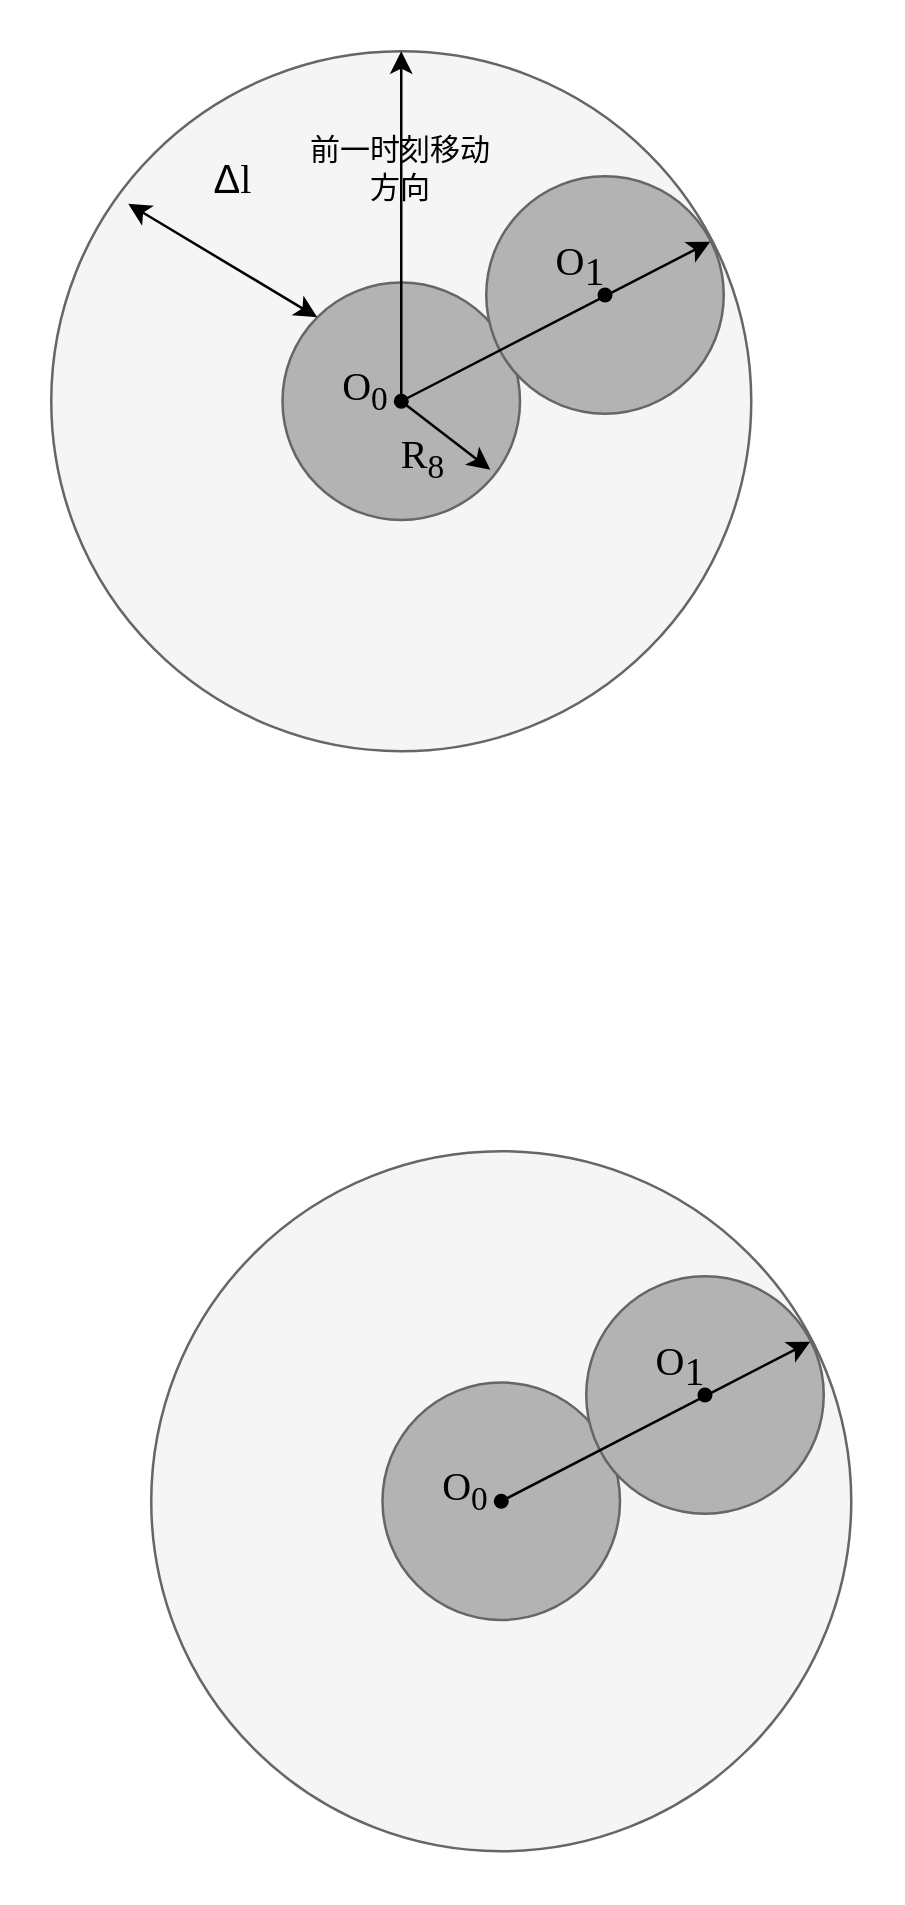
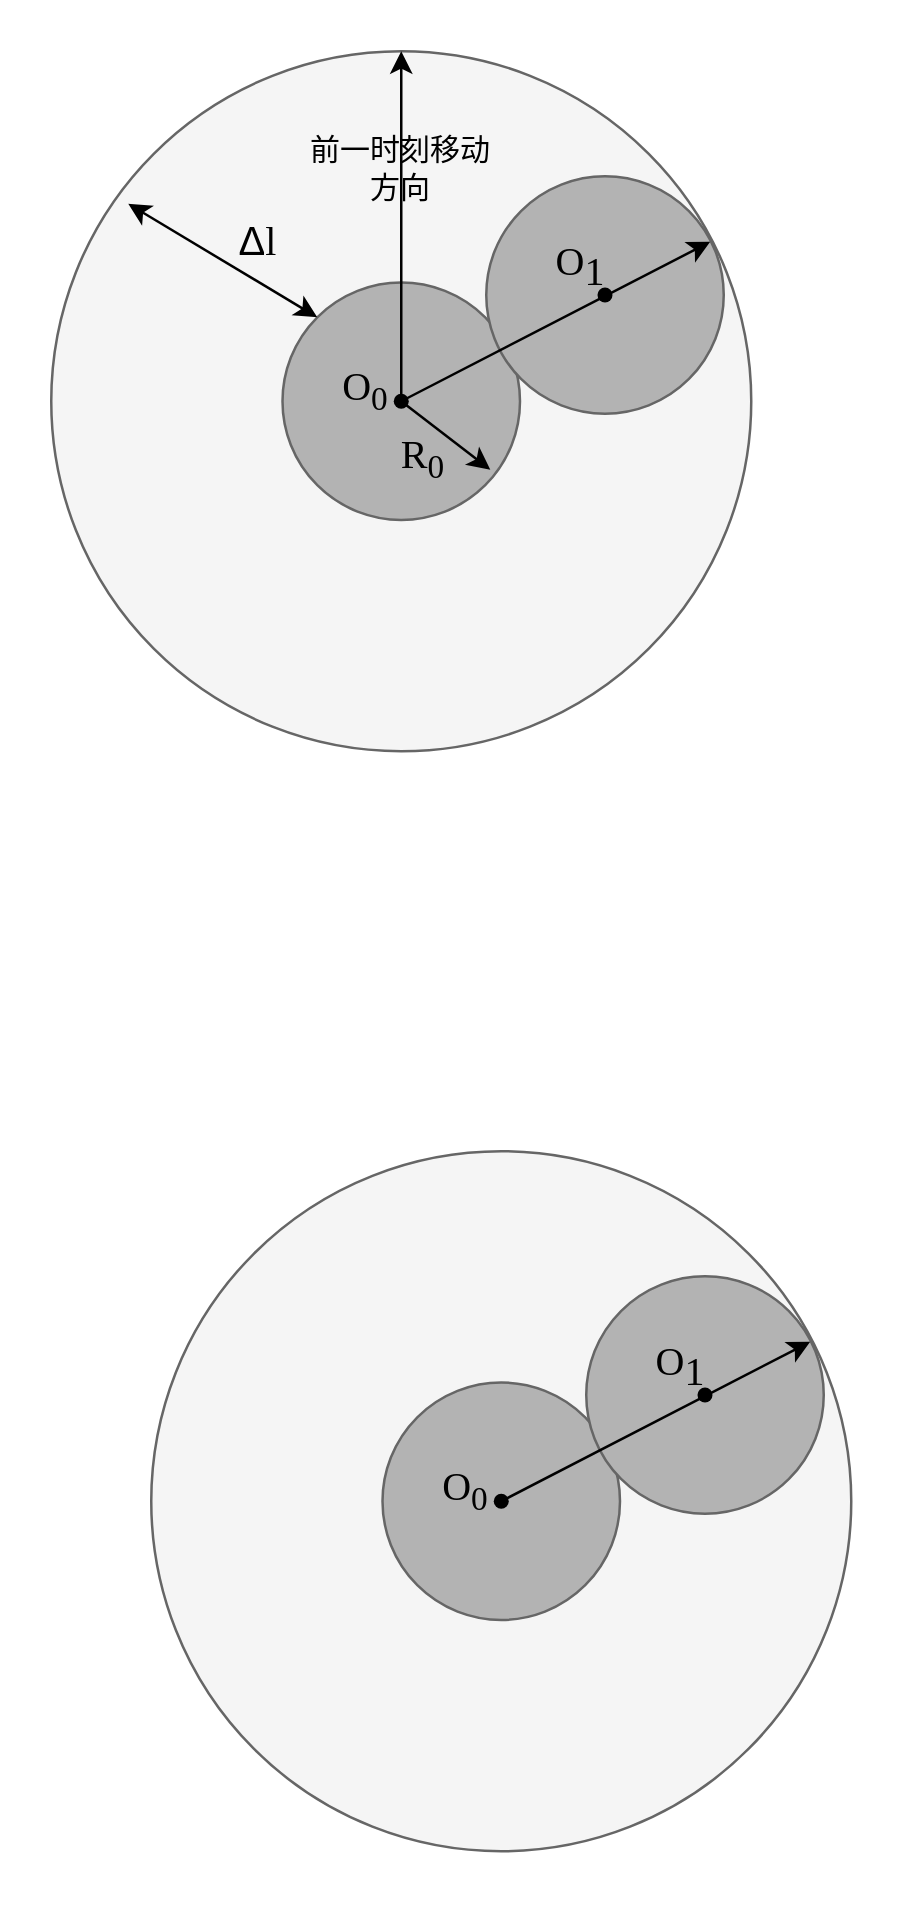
(234, 179) -> (259, 241)
(424, 459) -> (424, 459)
